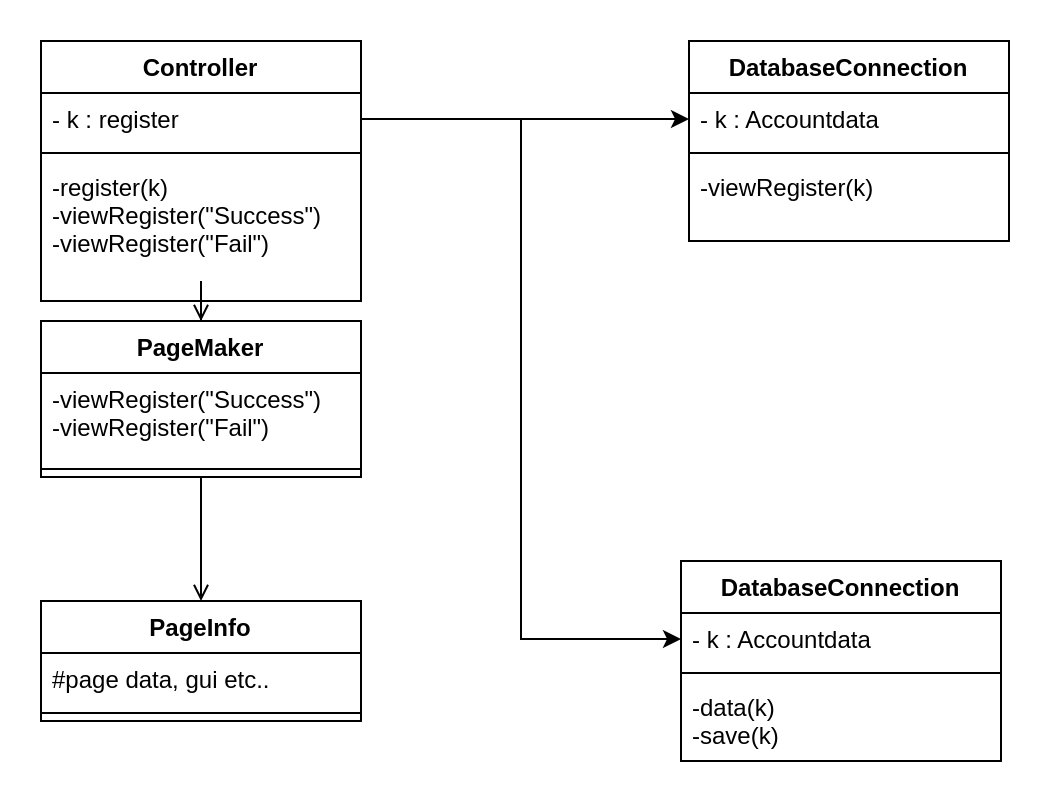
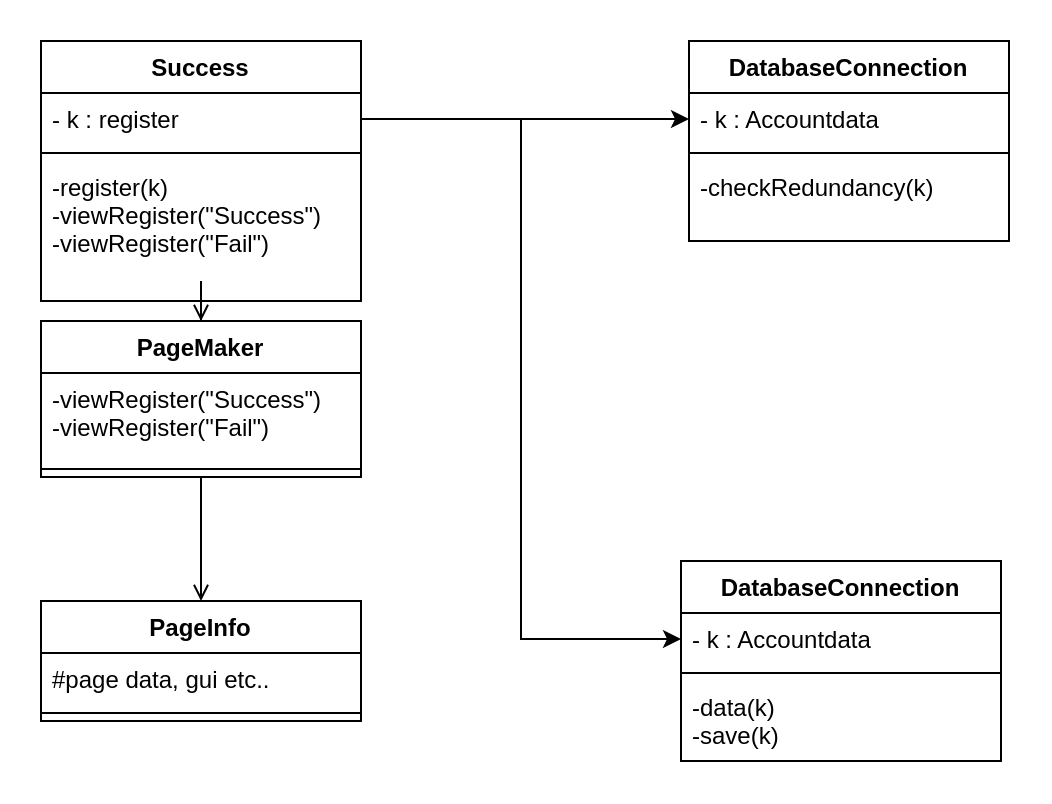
(200, 68) -> (200, 68)
(801, 188) -> (828, 188)
